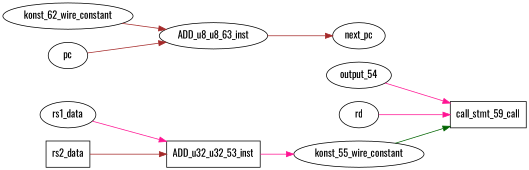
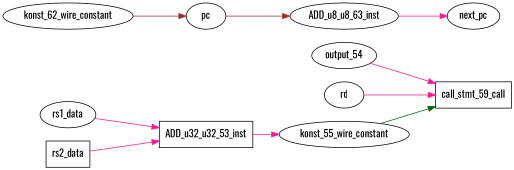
(140, 26) -> (156, 16)
(296, 36) -> (419, 16)
(125, 154) -> (121, 147)
